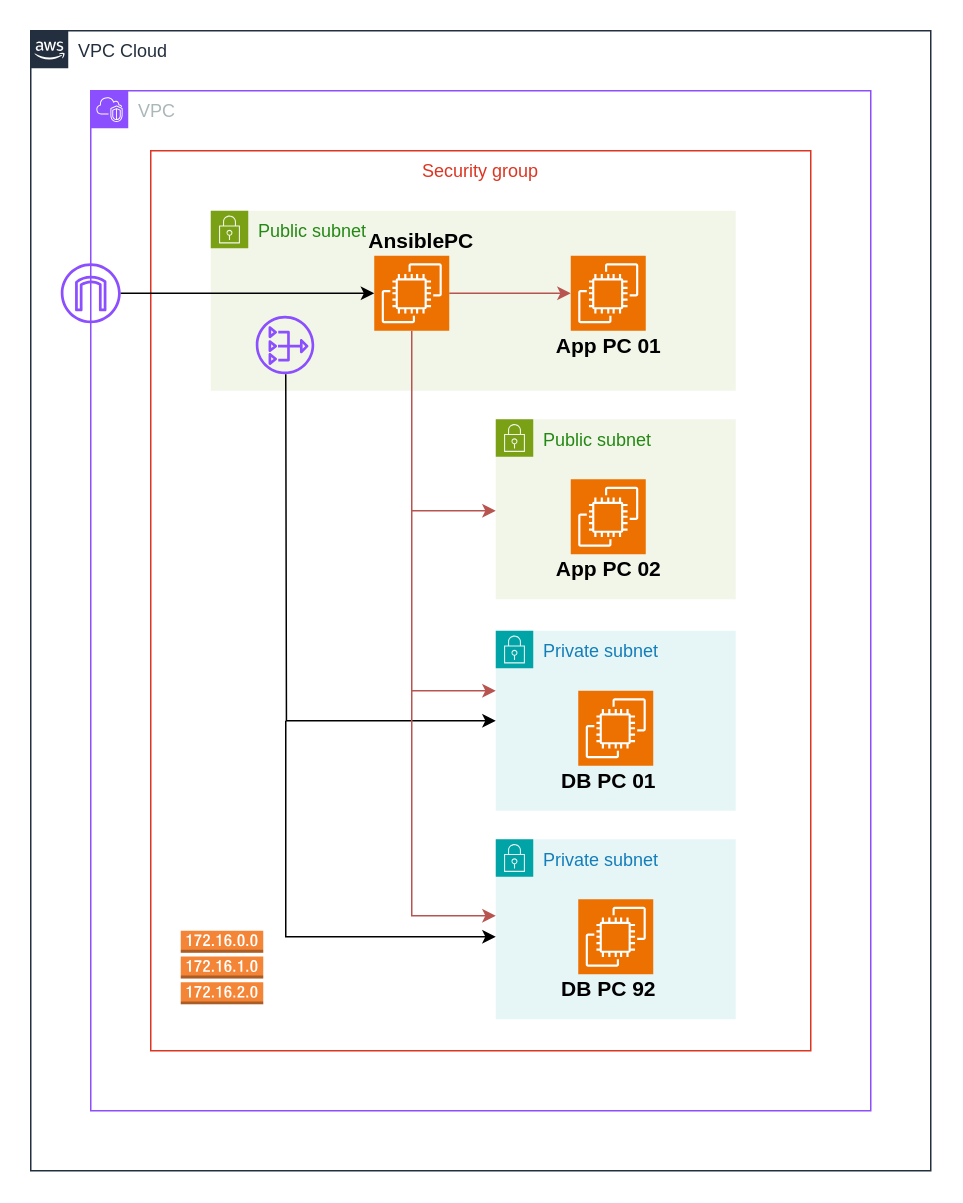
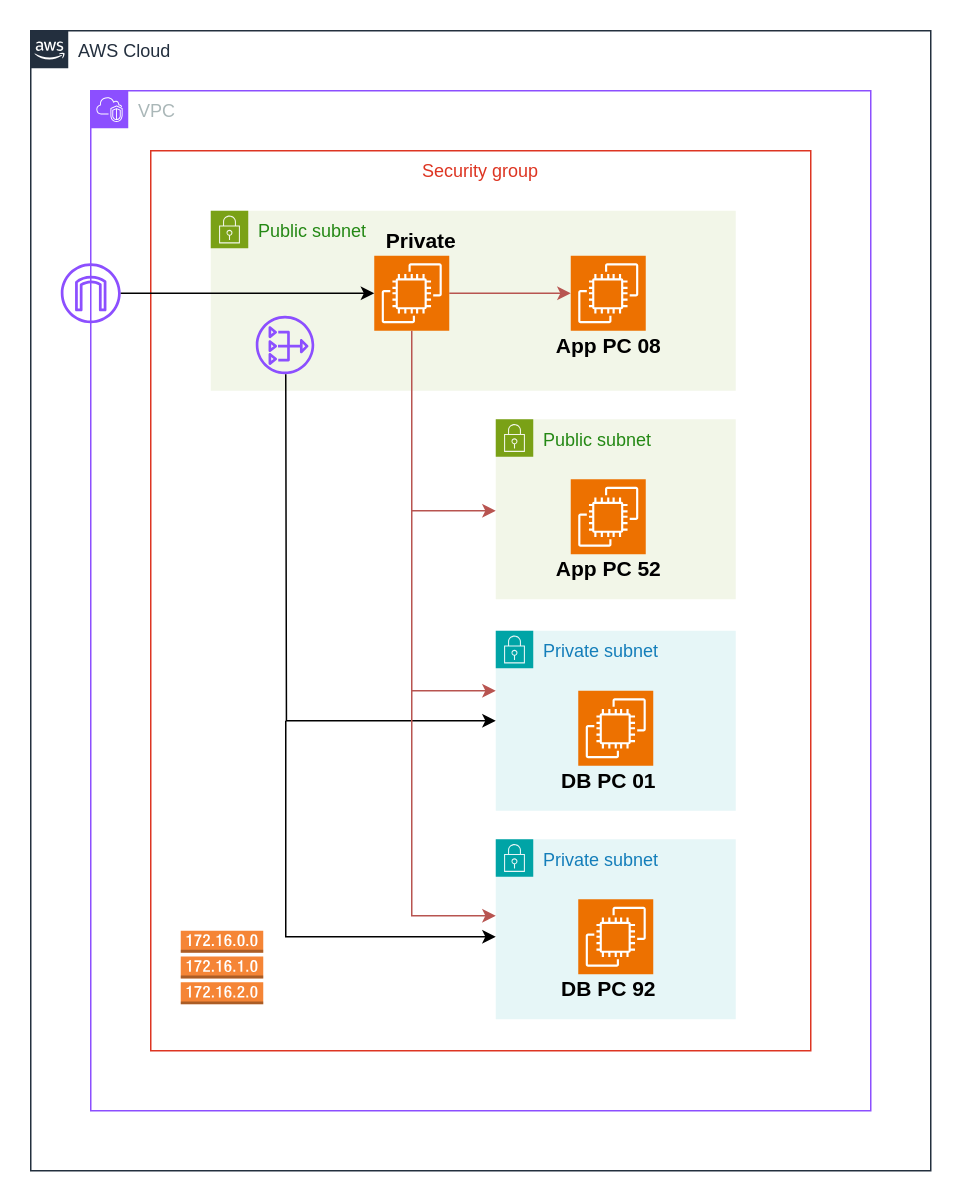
(119, 52) -> (119, 52)
(422, 241) -> (422, 241)
(609, 346) -> (609, 346)
(609, 569) -> (609, 569)
